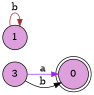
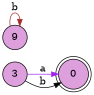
(15, 37) -> (15, 37)
